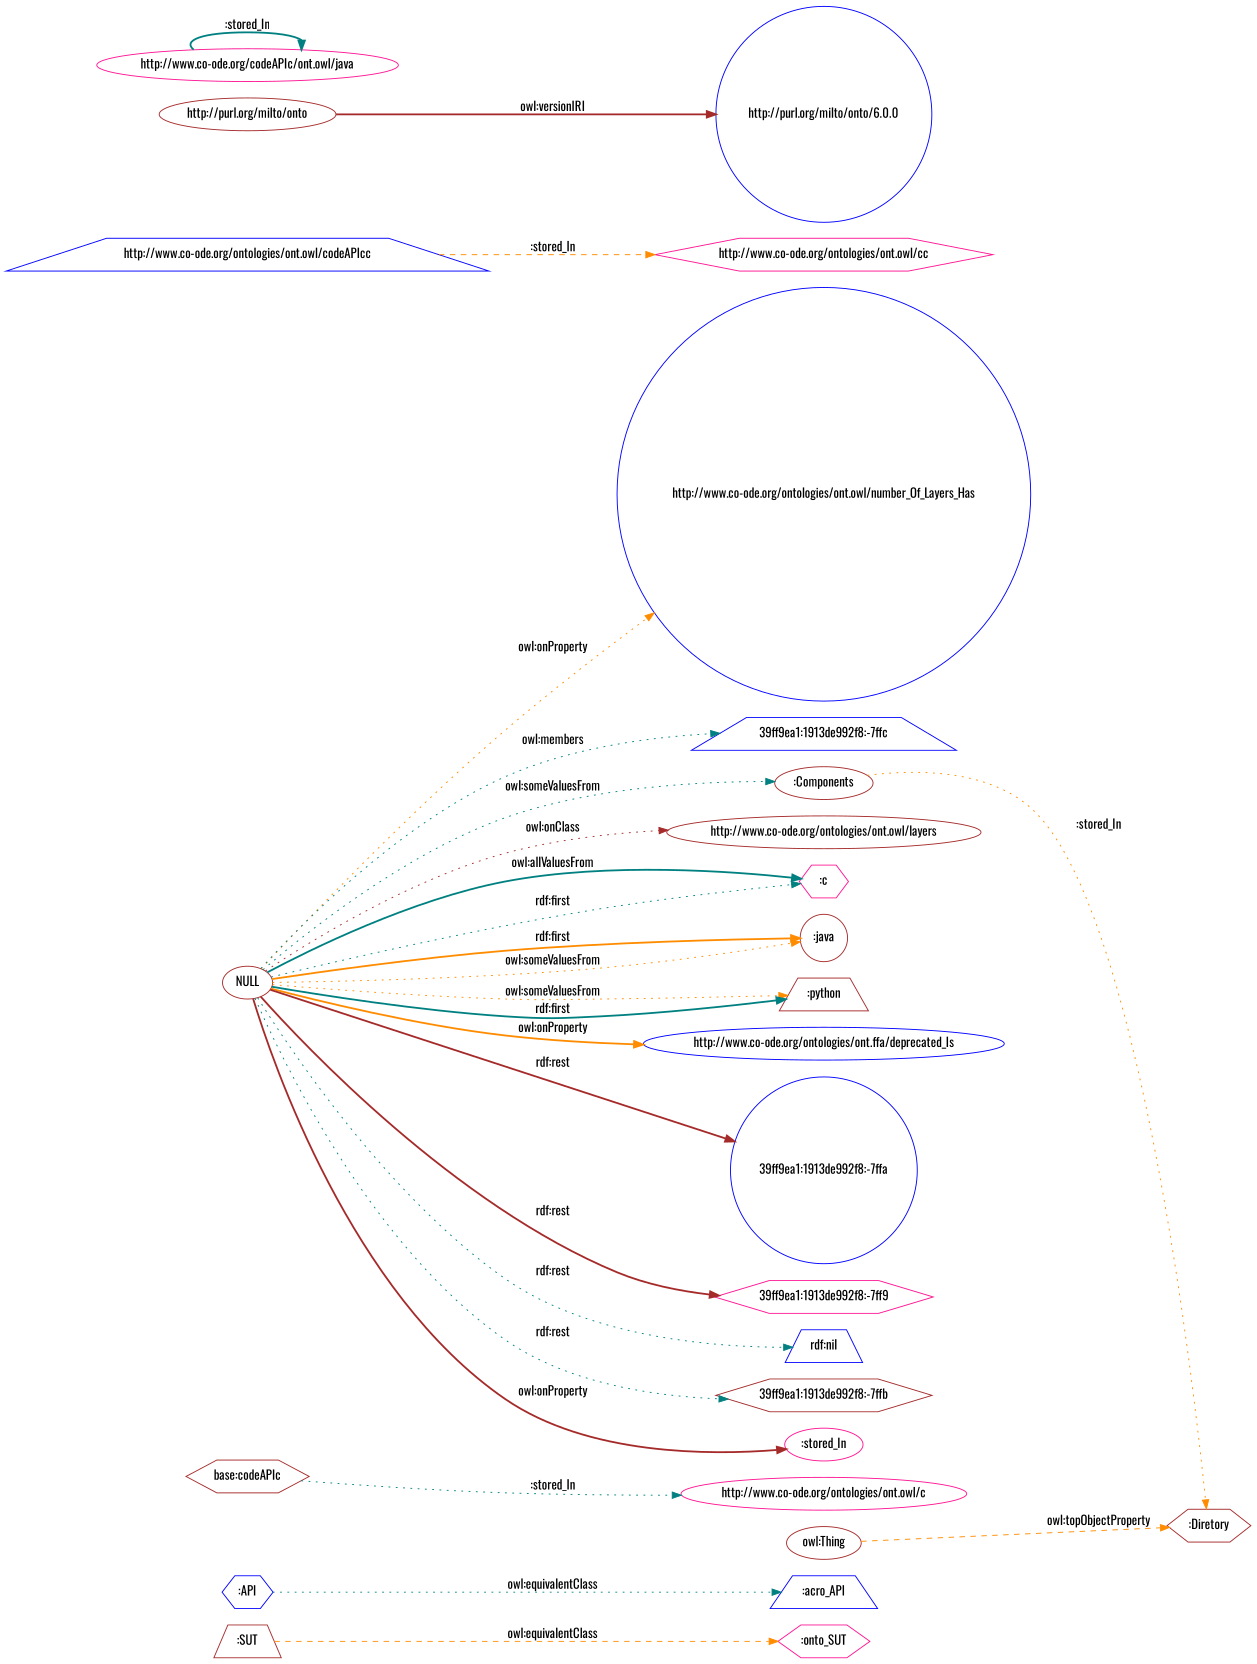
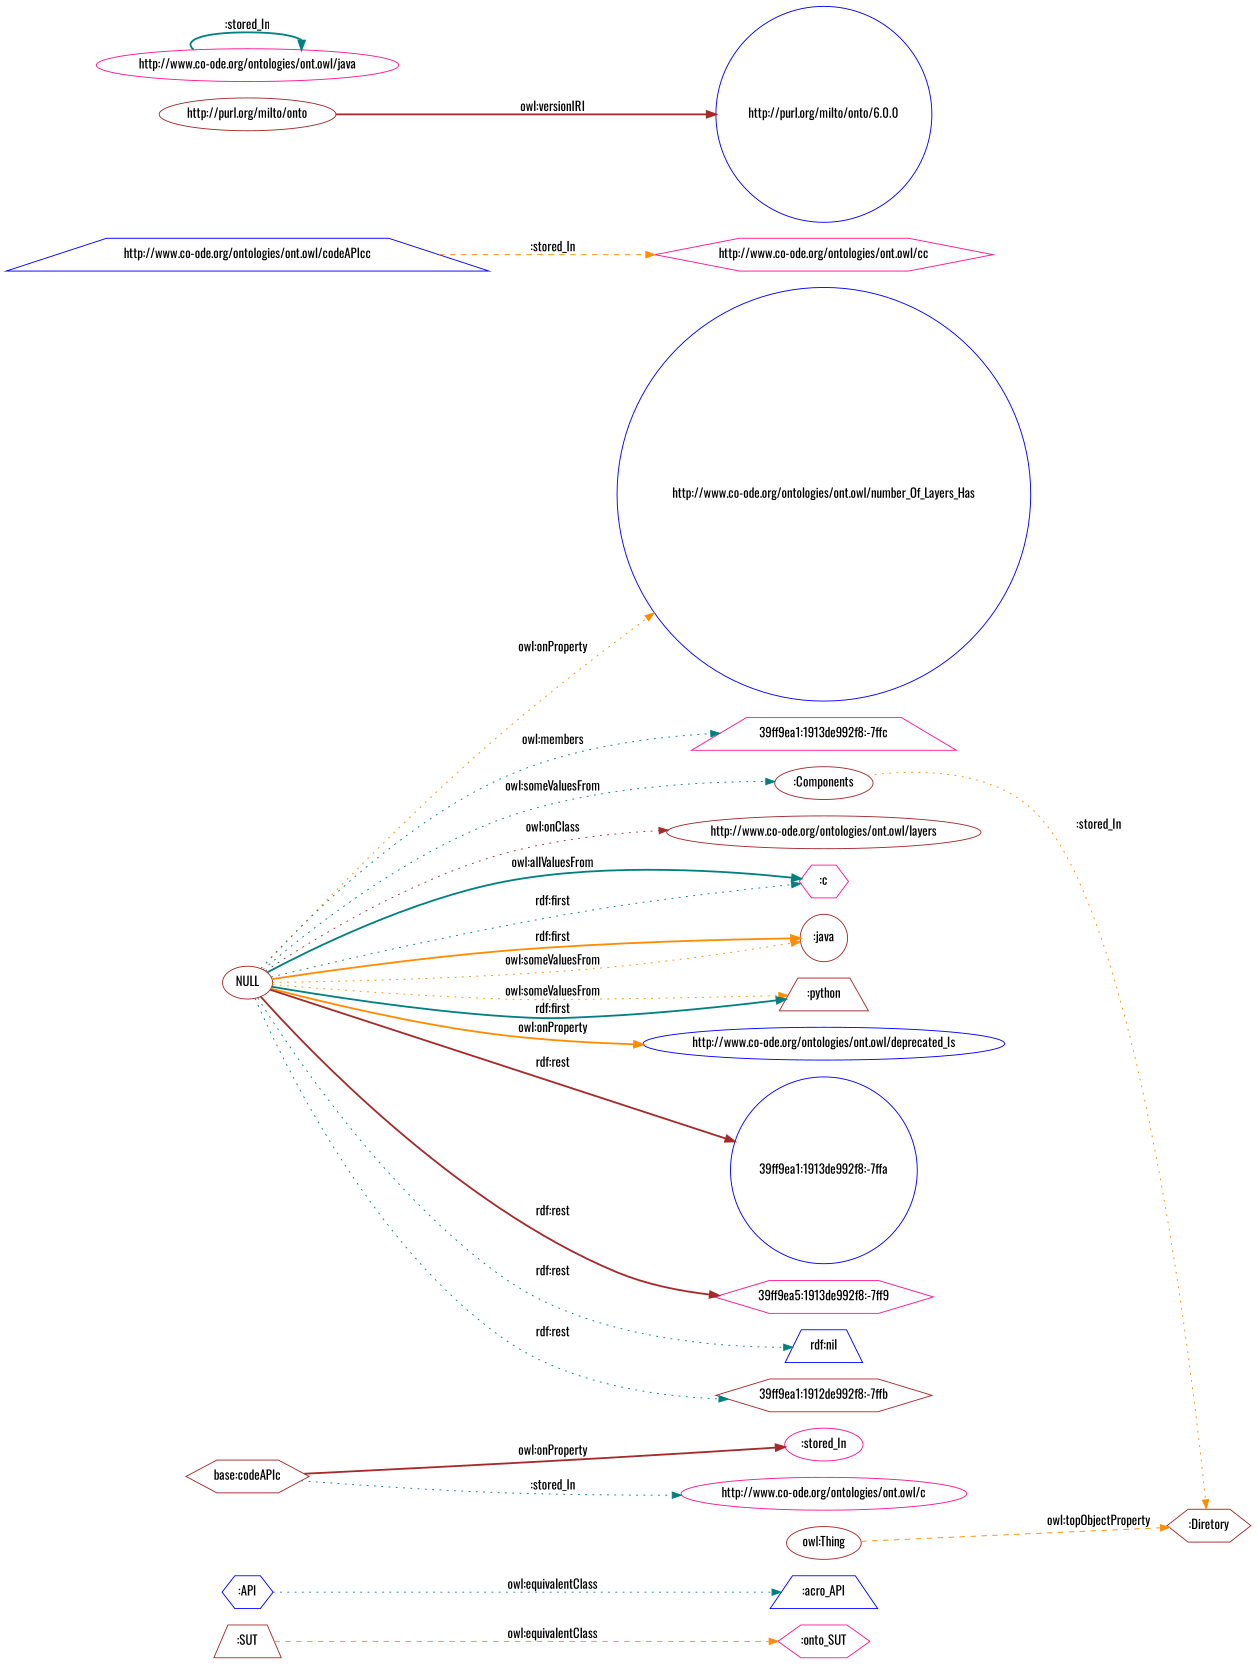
(248, 65) -> (248, 65)
(824, 734) -> (824, 734)
(824, 1044) -> (824, 1044)
(824, 1297) -> (824, 1297)
(431, 1332) -> (540, 1462)
(824, 1395) -> (824, 1395)
